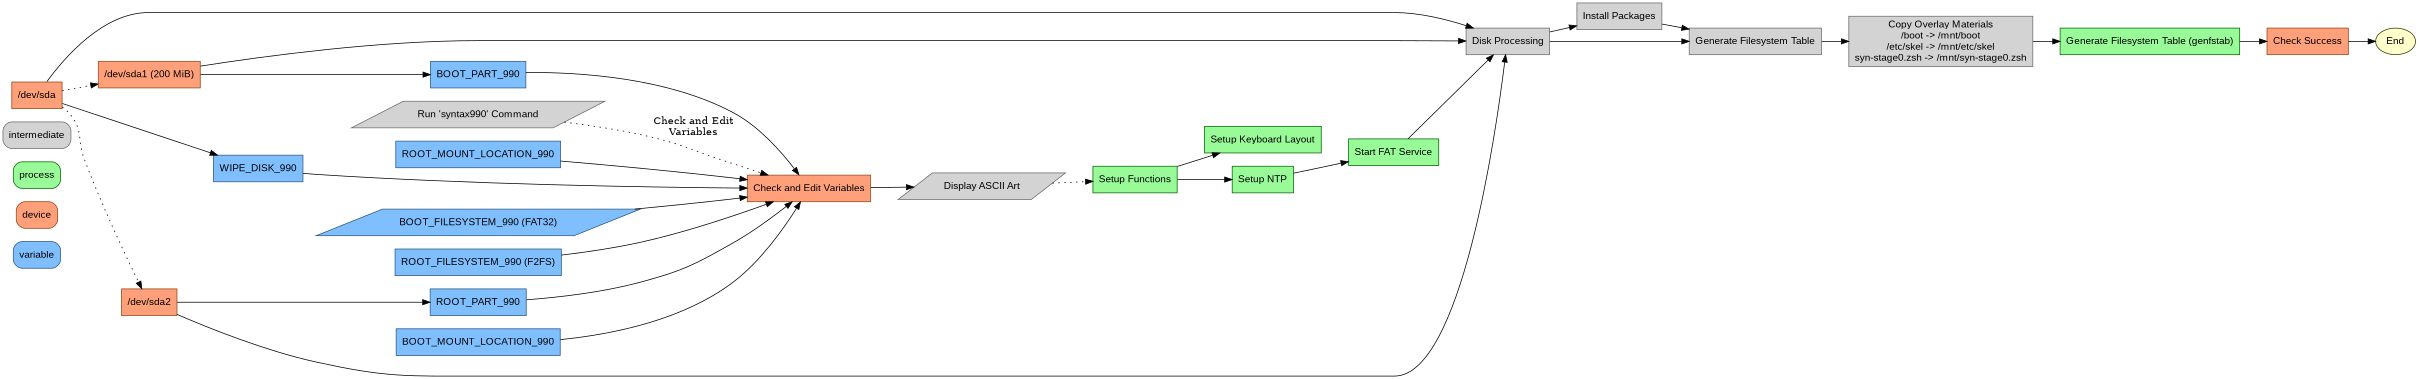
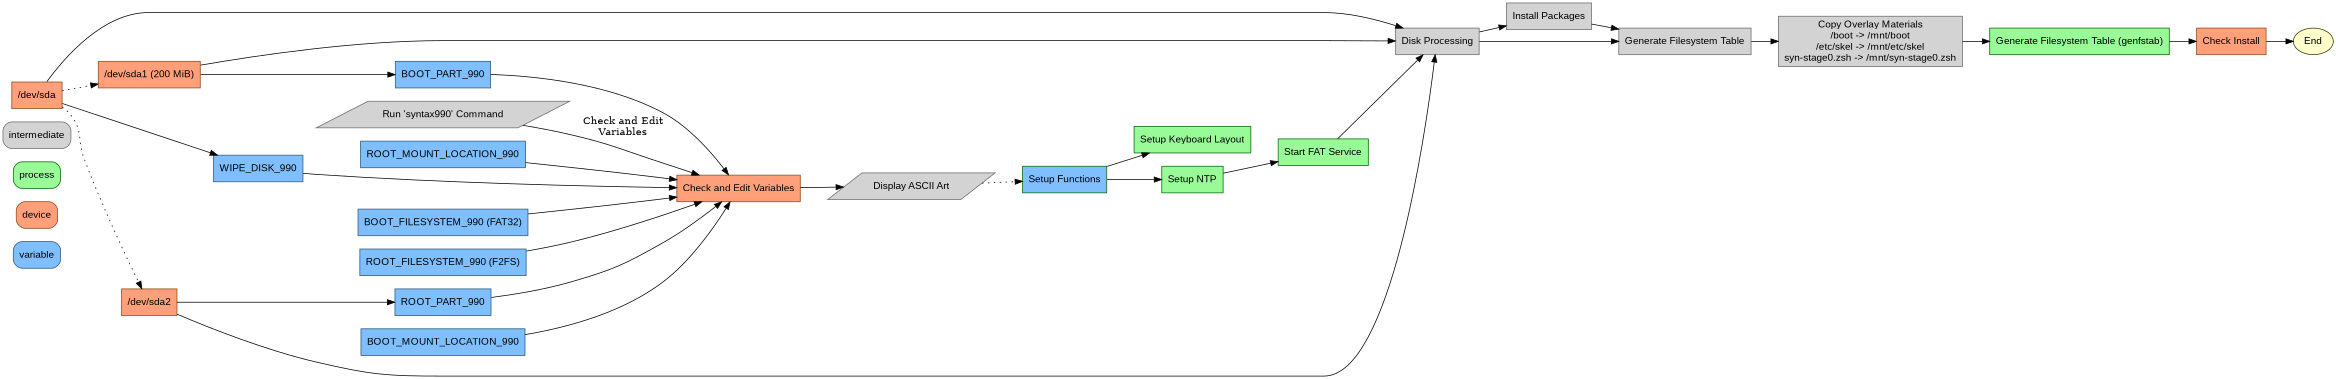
(2308, 41) -> (2231, 41)
(664, 140) -> (609, 145)
(1135, 180) -> (1065, 180)
(478, 222) -> (443, 222)
